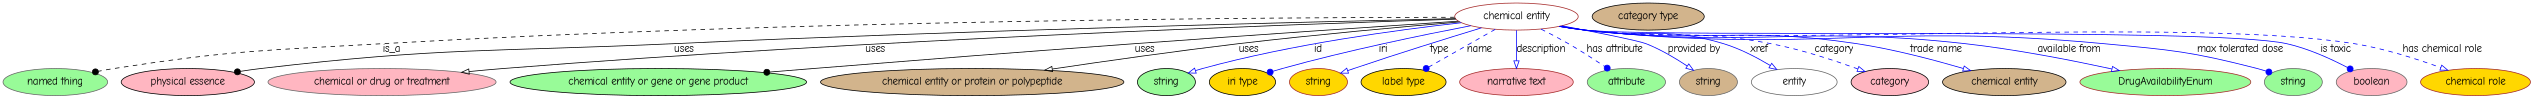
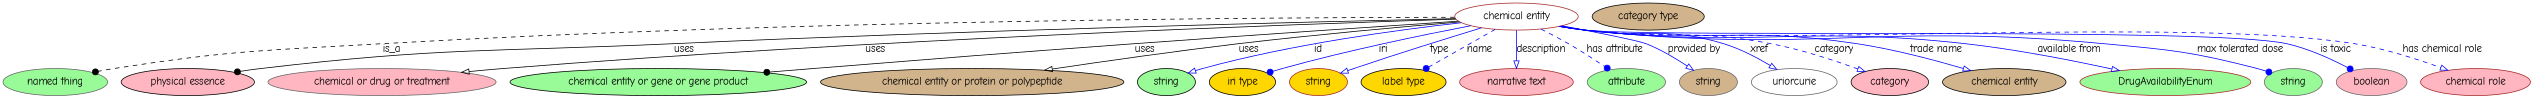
(1794, 82) -> (1794, 82)
(2476, 82) -> (2476, 82)
